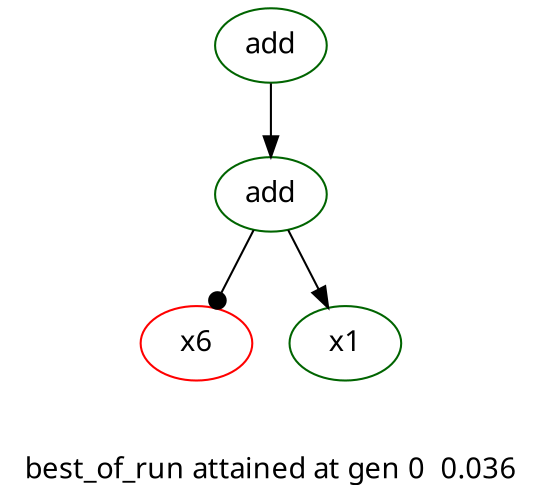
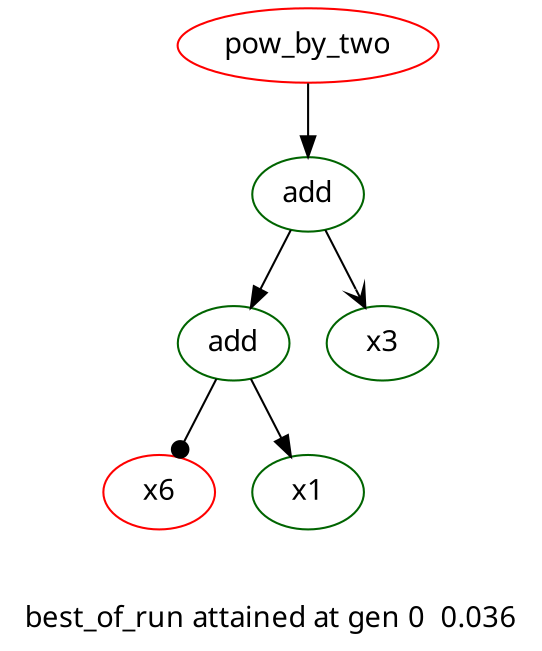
none -> (308, 45)
none -> (383, 343)
